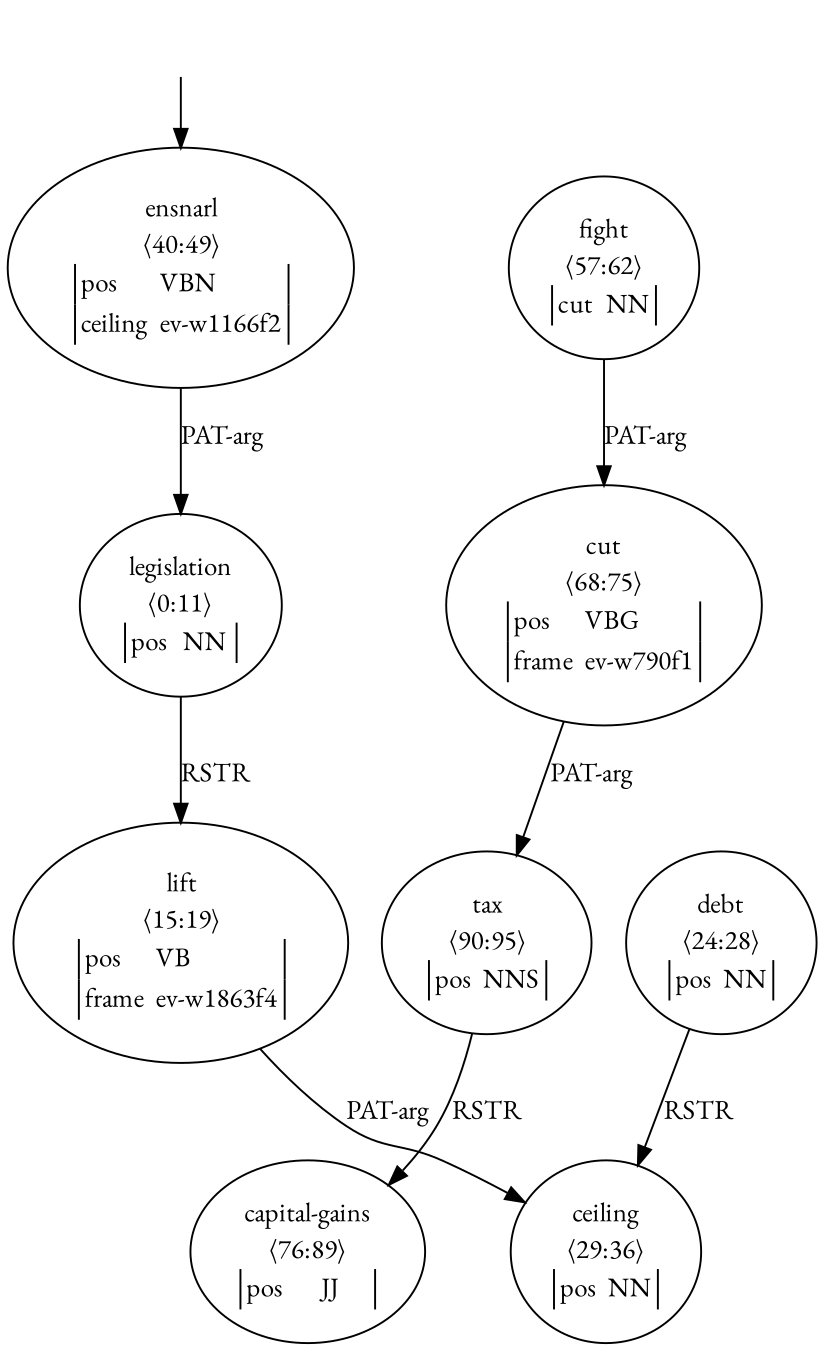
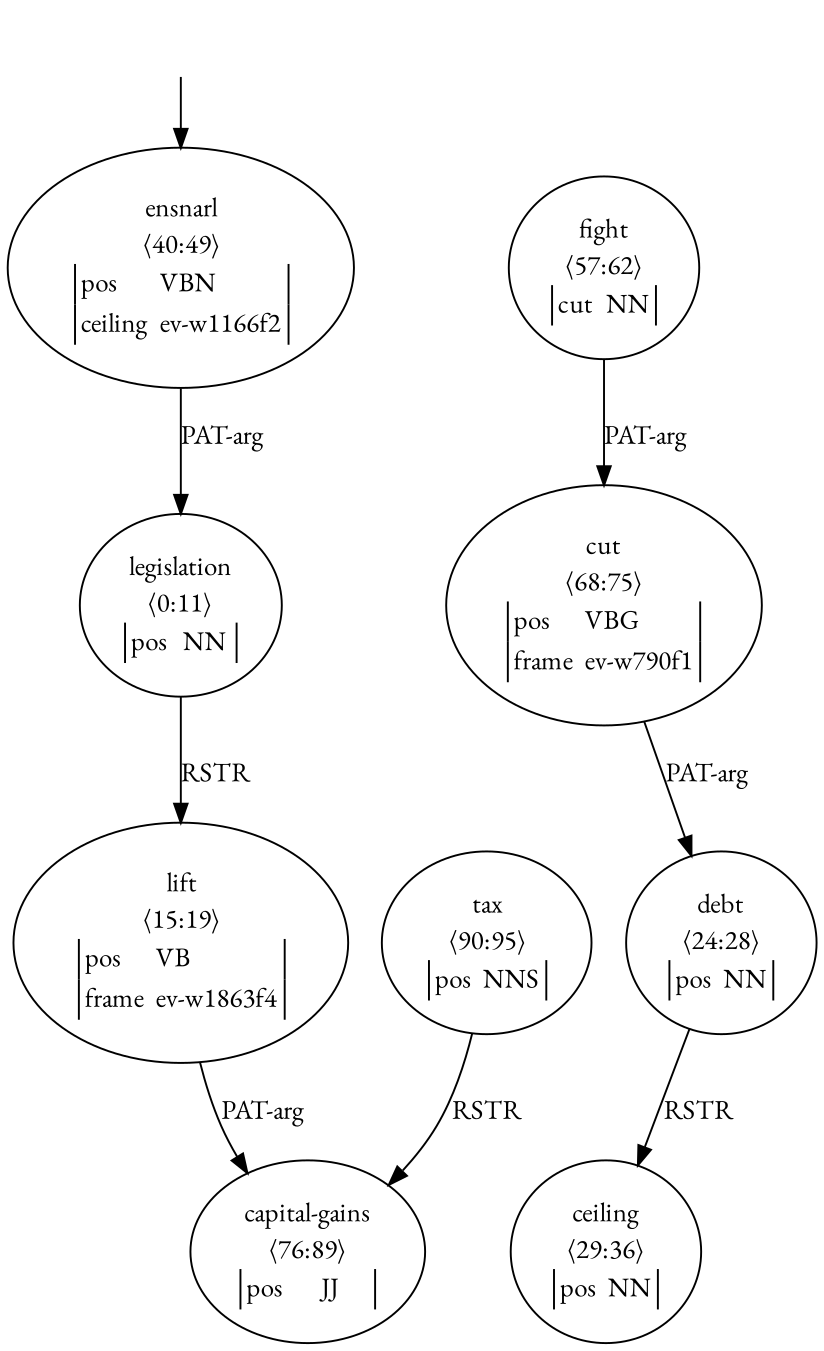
(544, 779) -> (665, 779)
(372, 1140) -> (215, 1111)
